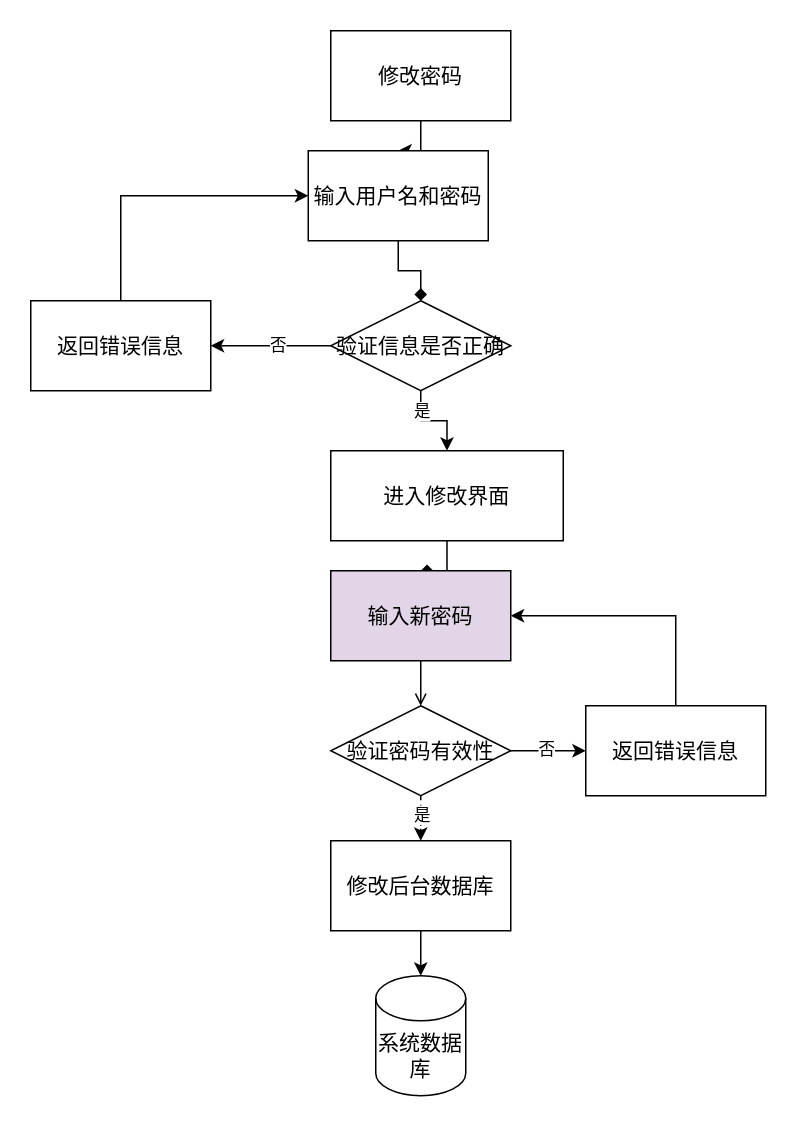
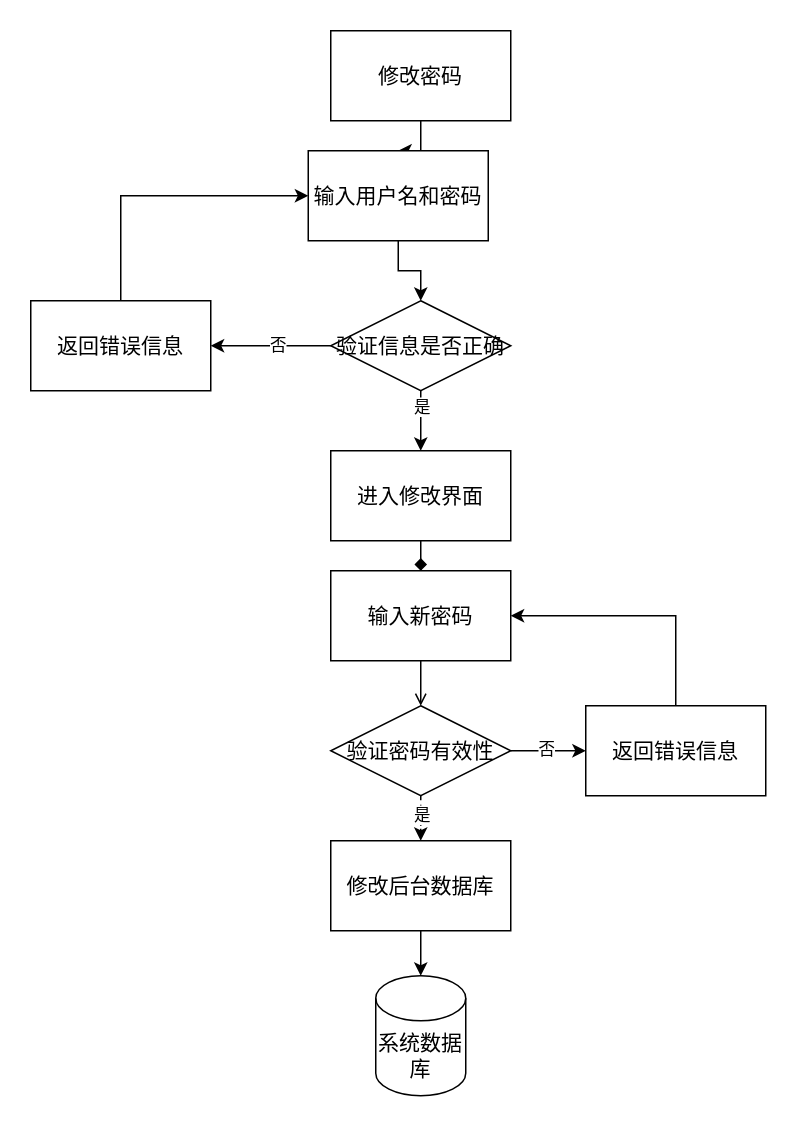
(421, 288) -> (421, 289)
(447, 496) -> (421, 496)
(421, 616) -> (421, 616)
